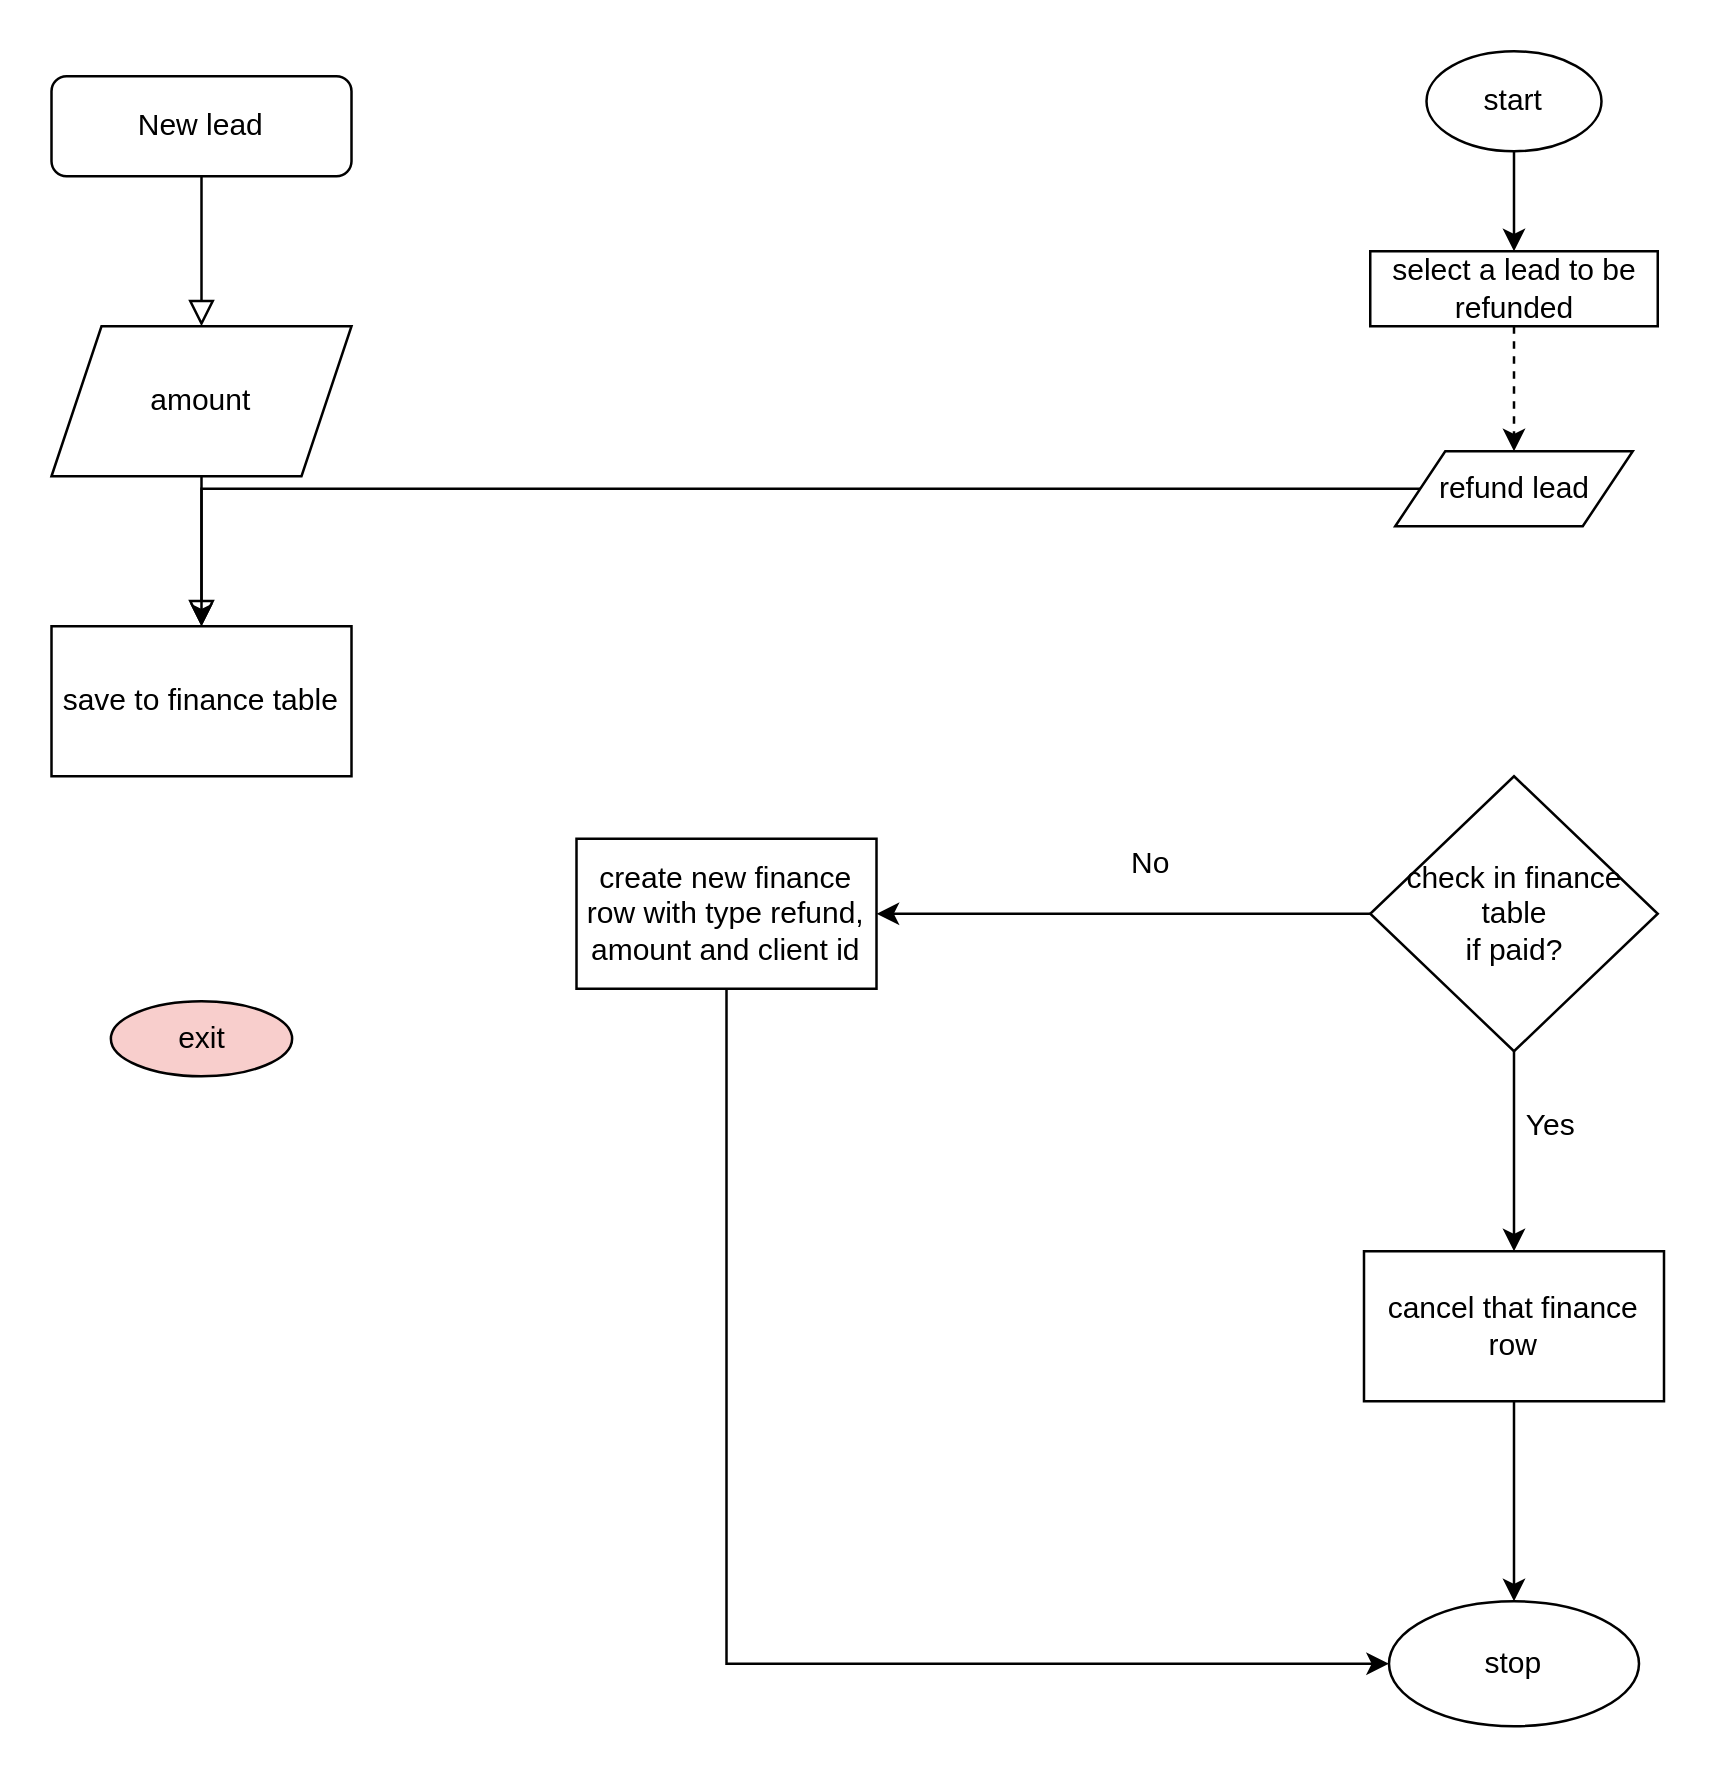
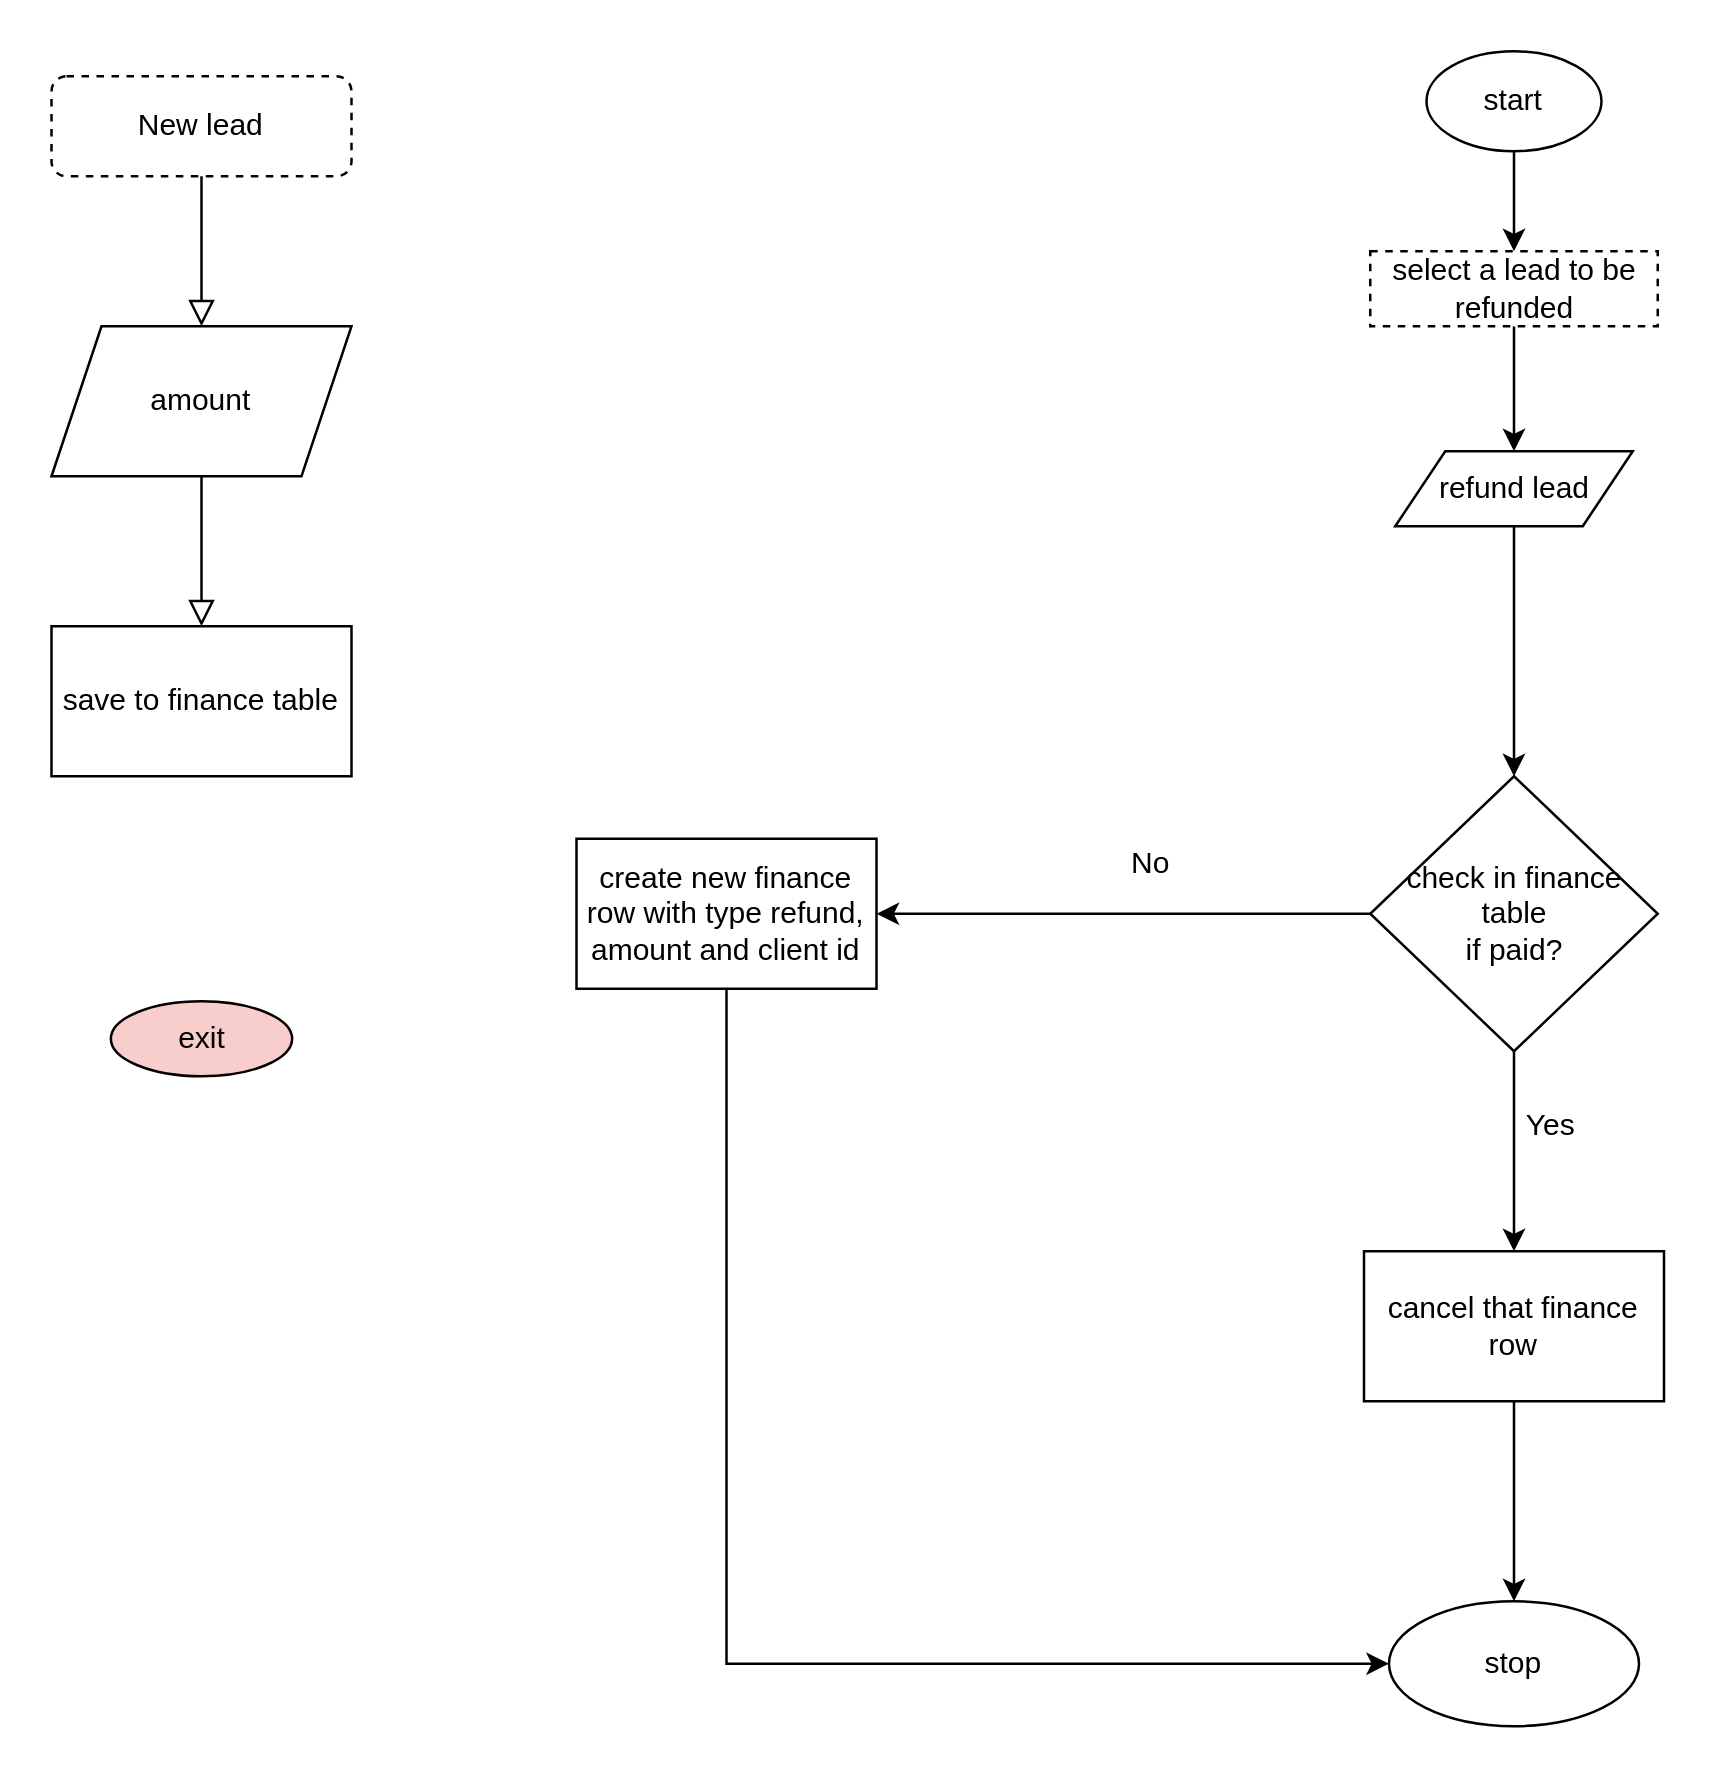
(201, 126) -> (201, 126)
(1514, 289) -> (1514, 289)
(1514, 379) -> (1514, 379)
(814, 489) -> (1514, 643)
